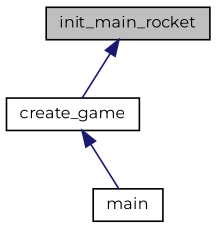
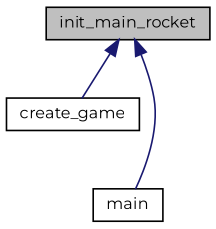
(105, 167) -> (155, 122)
